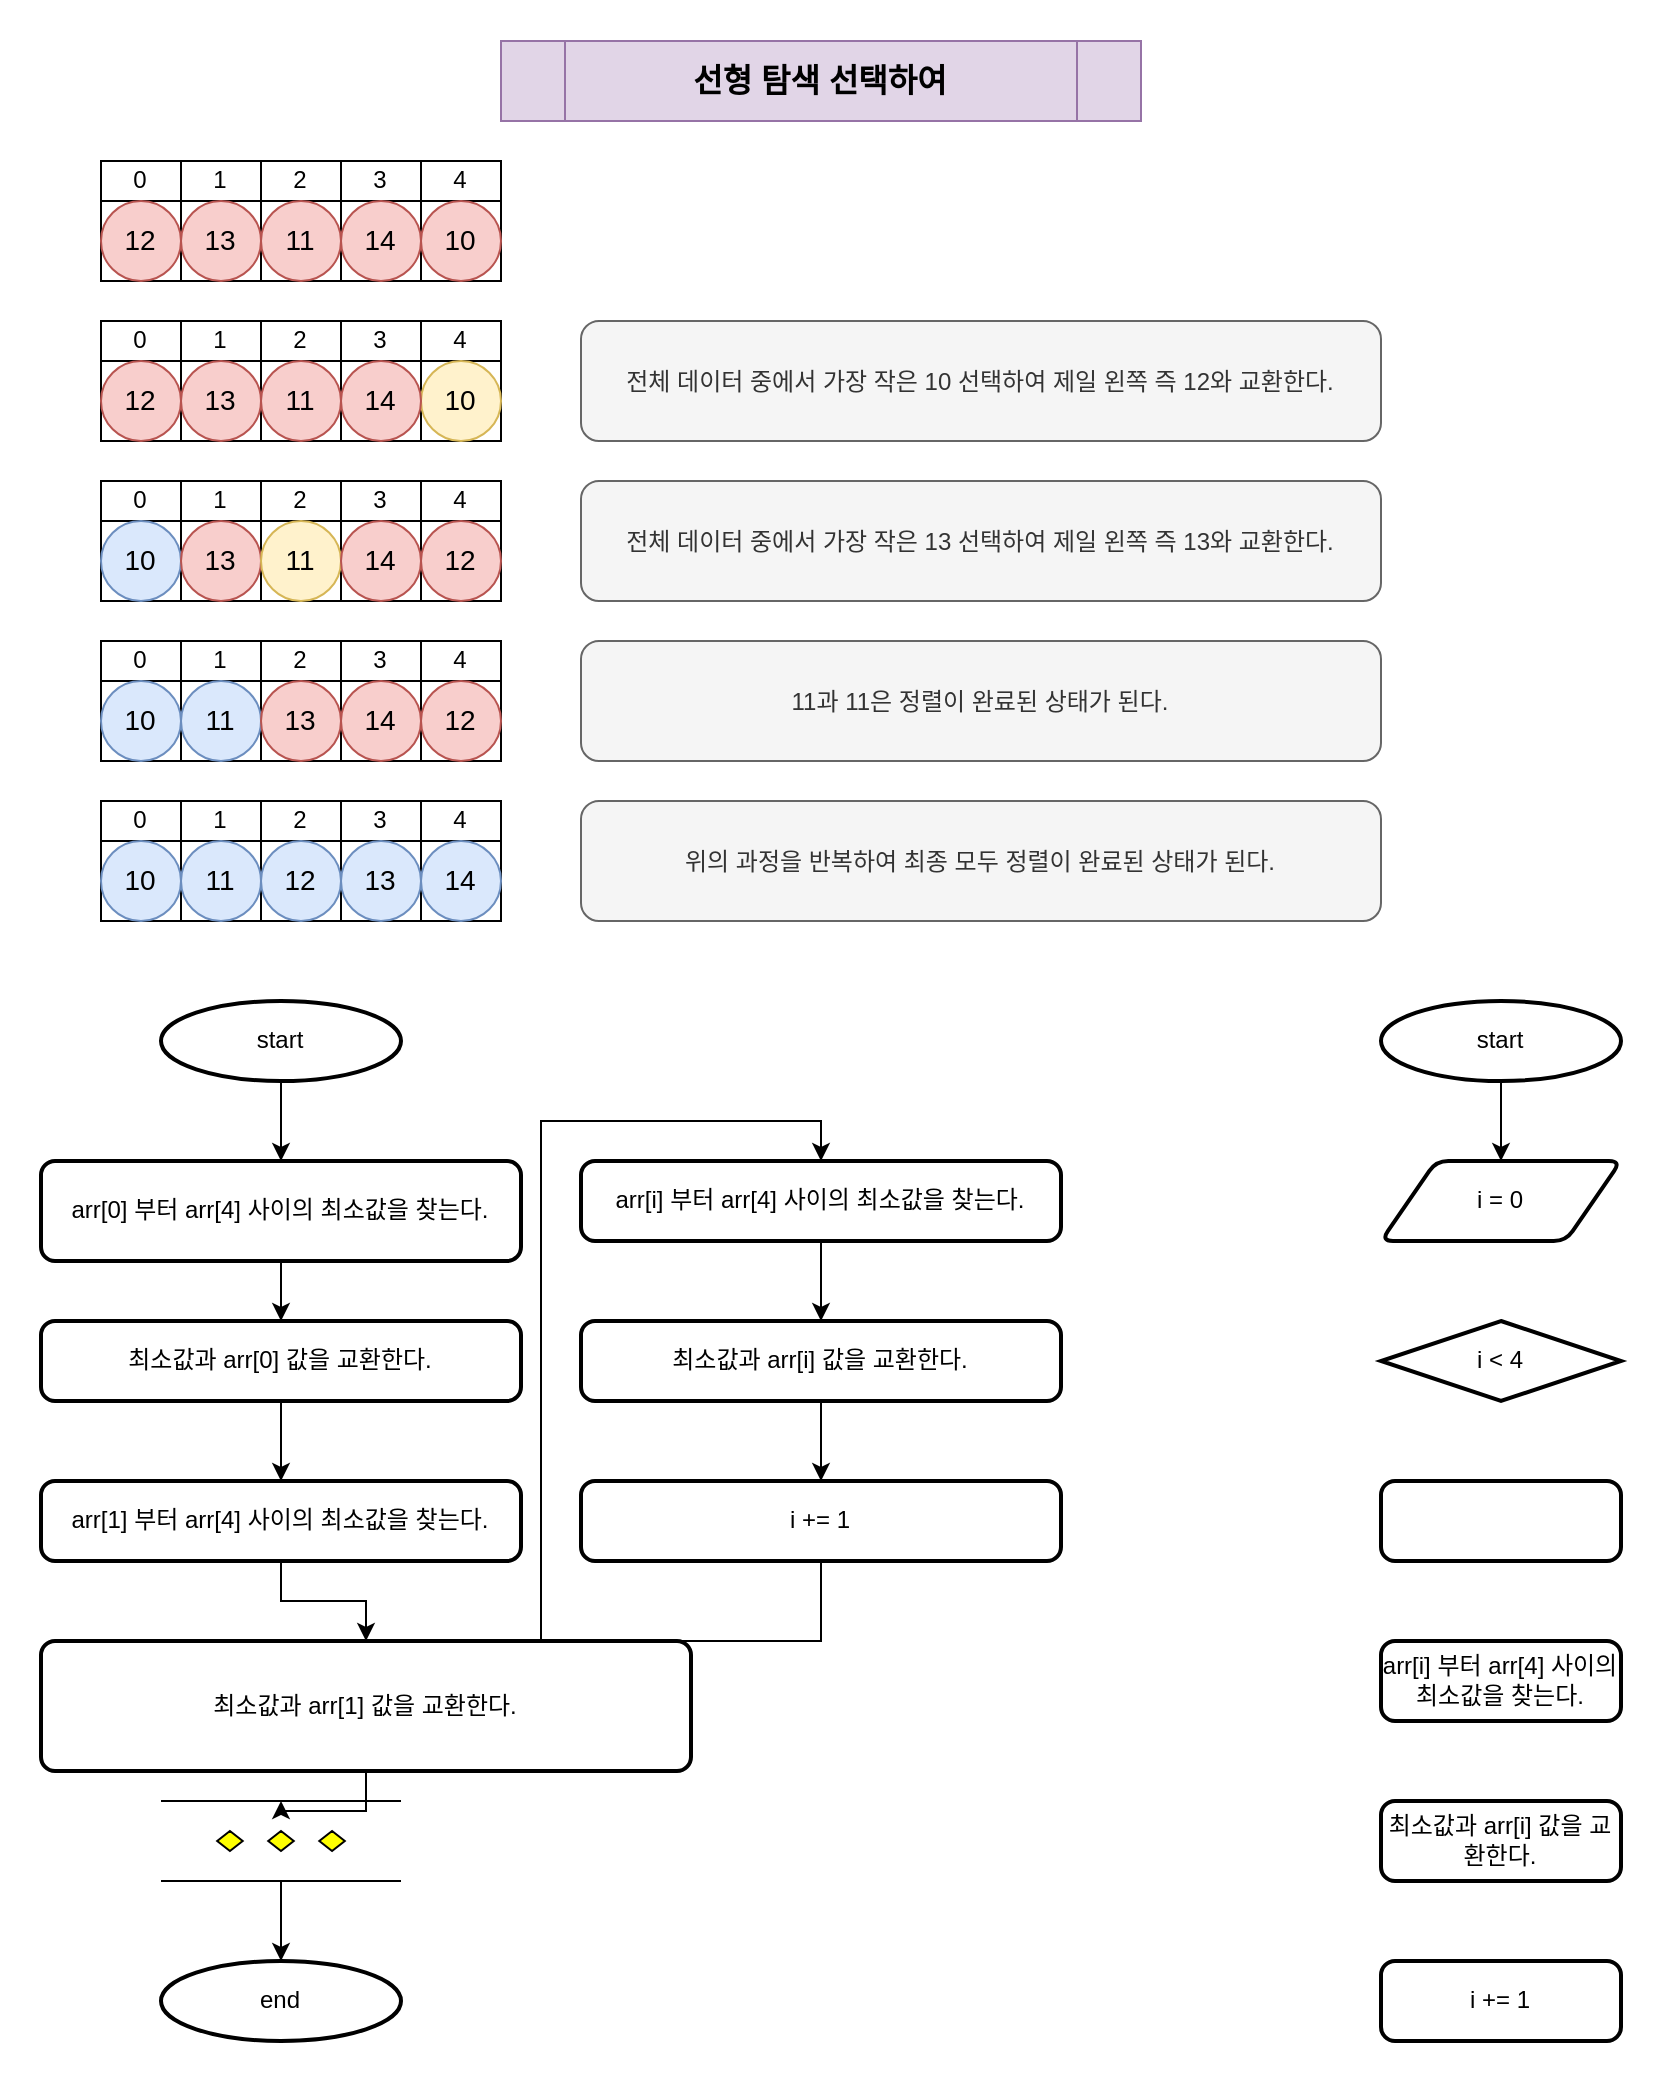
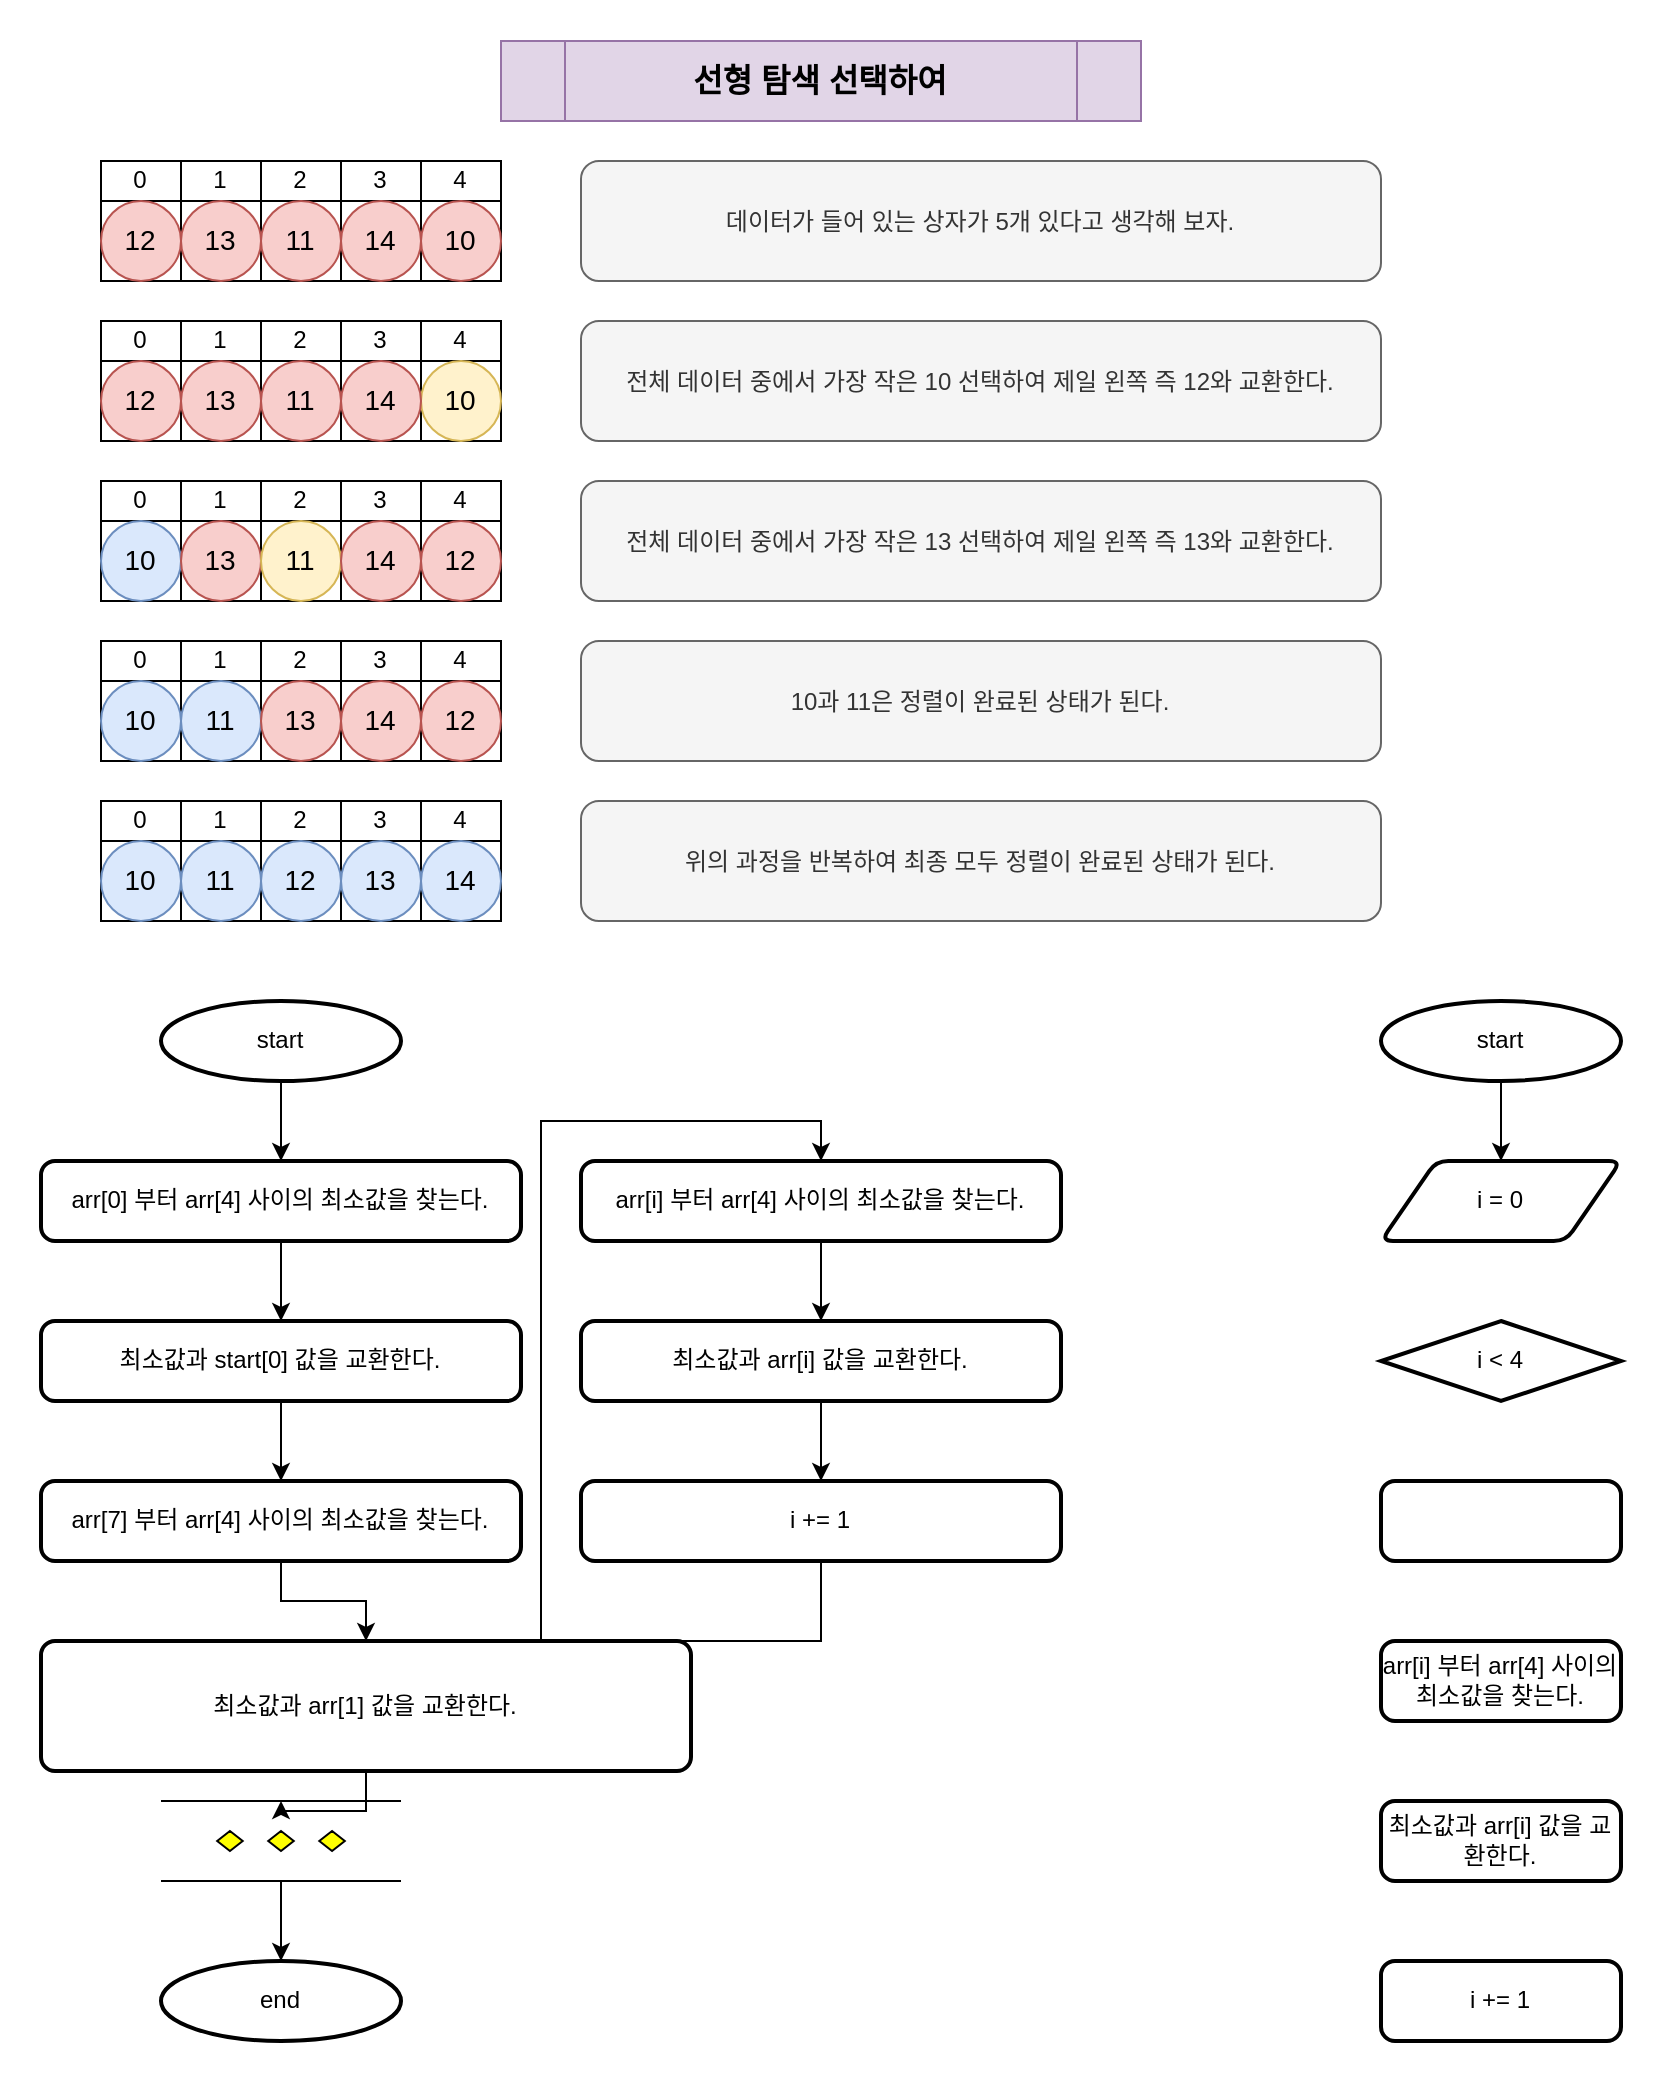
none -> (981, 221)
(981, 701) -> (981, 701)
(281, 1211) -> (281, 1201)
(281, 1361) -> (281, 1361)
(281, 1521) -> (281, 1521)
